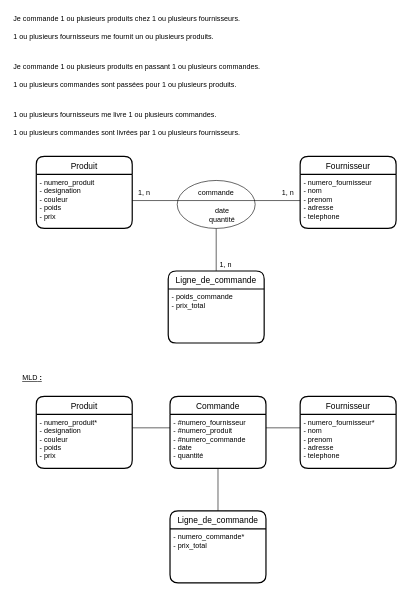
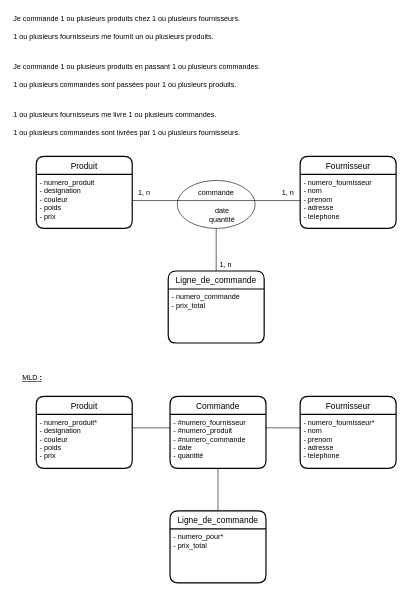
(202, 297) -> (205, 297)
(209, 537) -> (201, 537)
